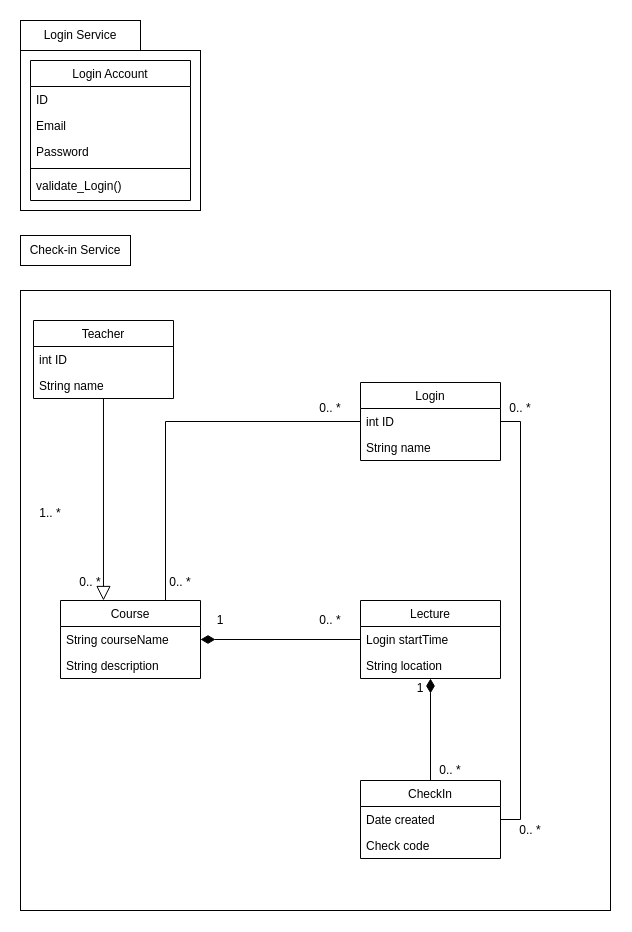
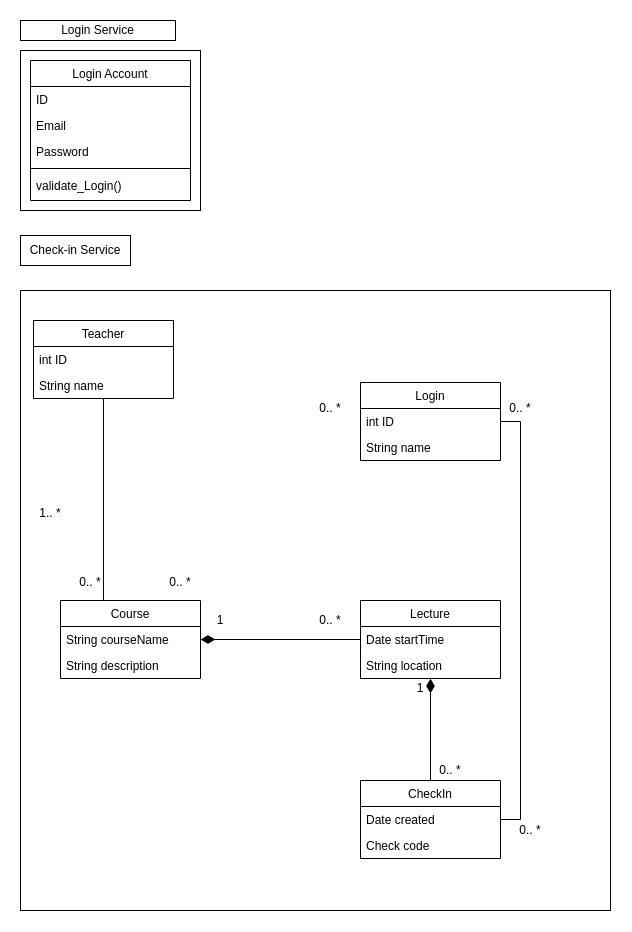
(81, 36) -> (98, 31)
(175, 422) -> none
(103, 585) -> (103, 591)
(412, 640) -> (410, 640)
